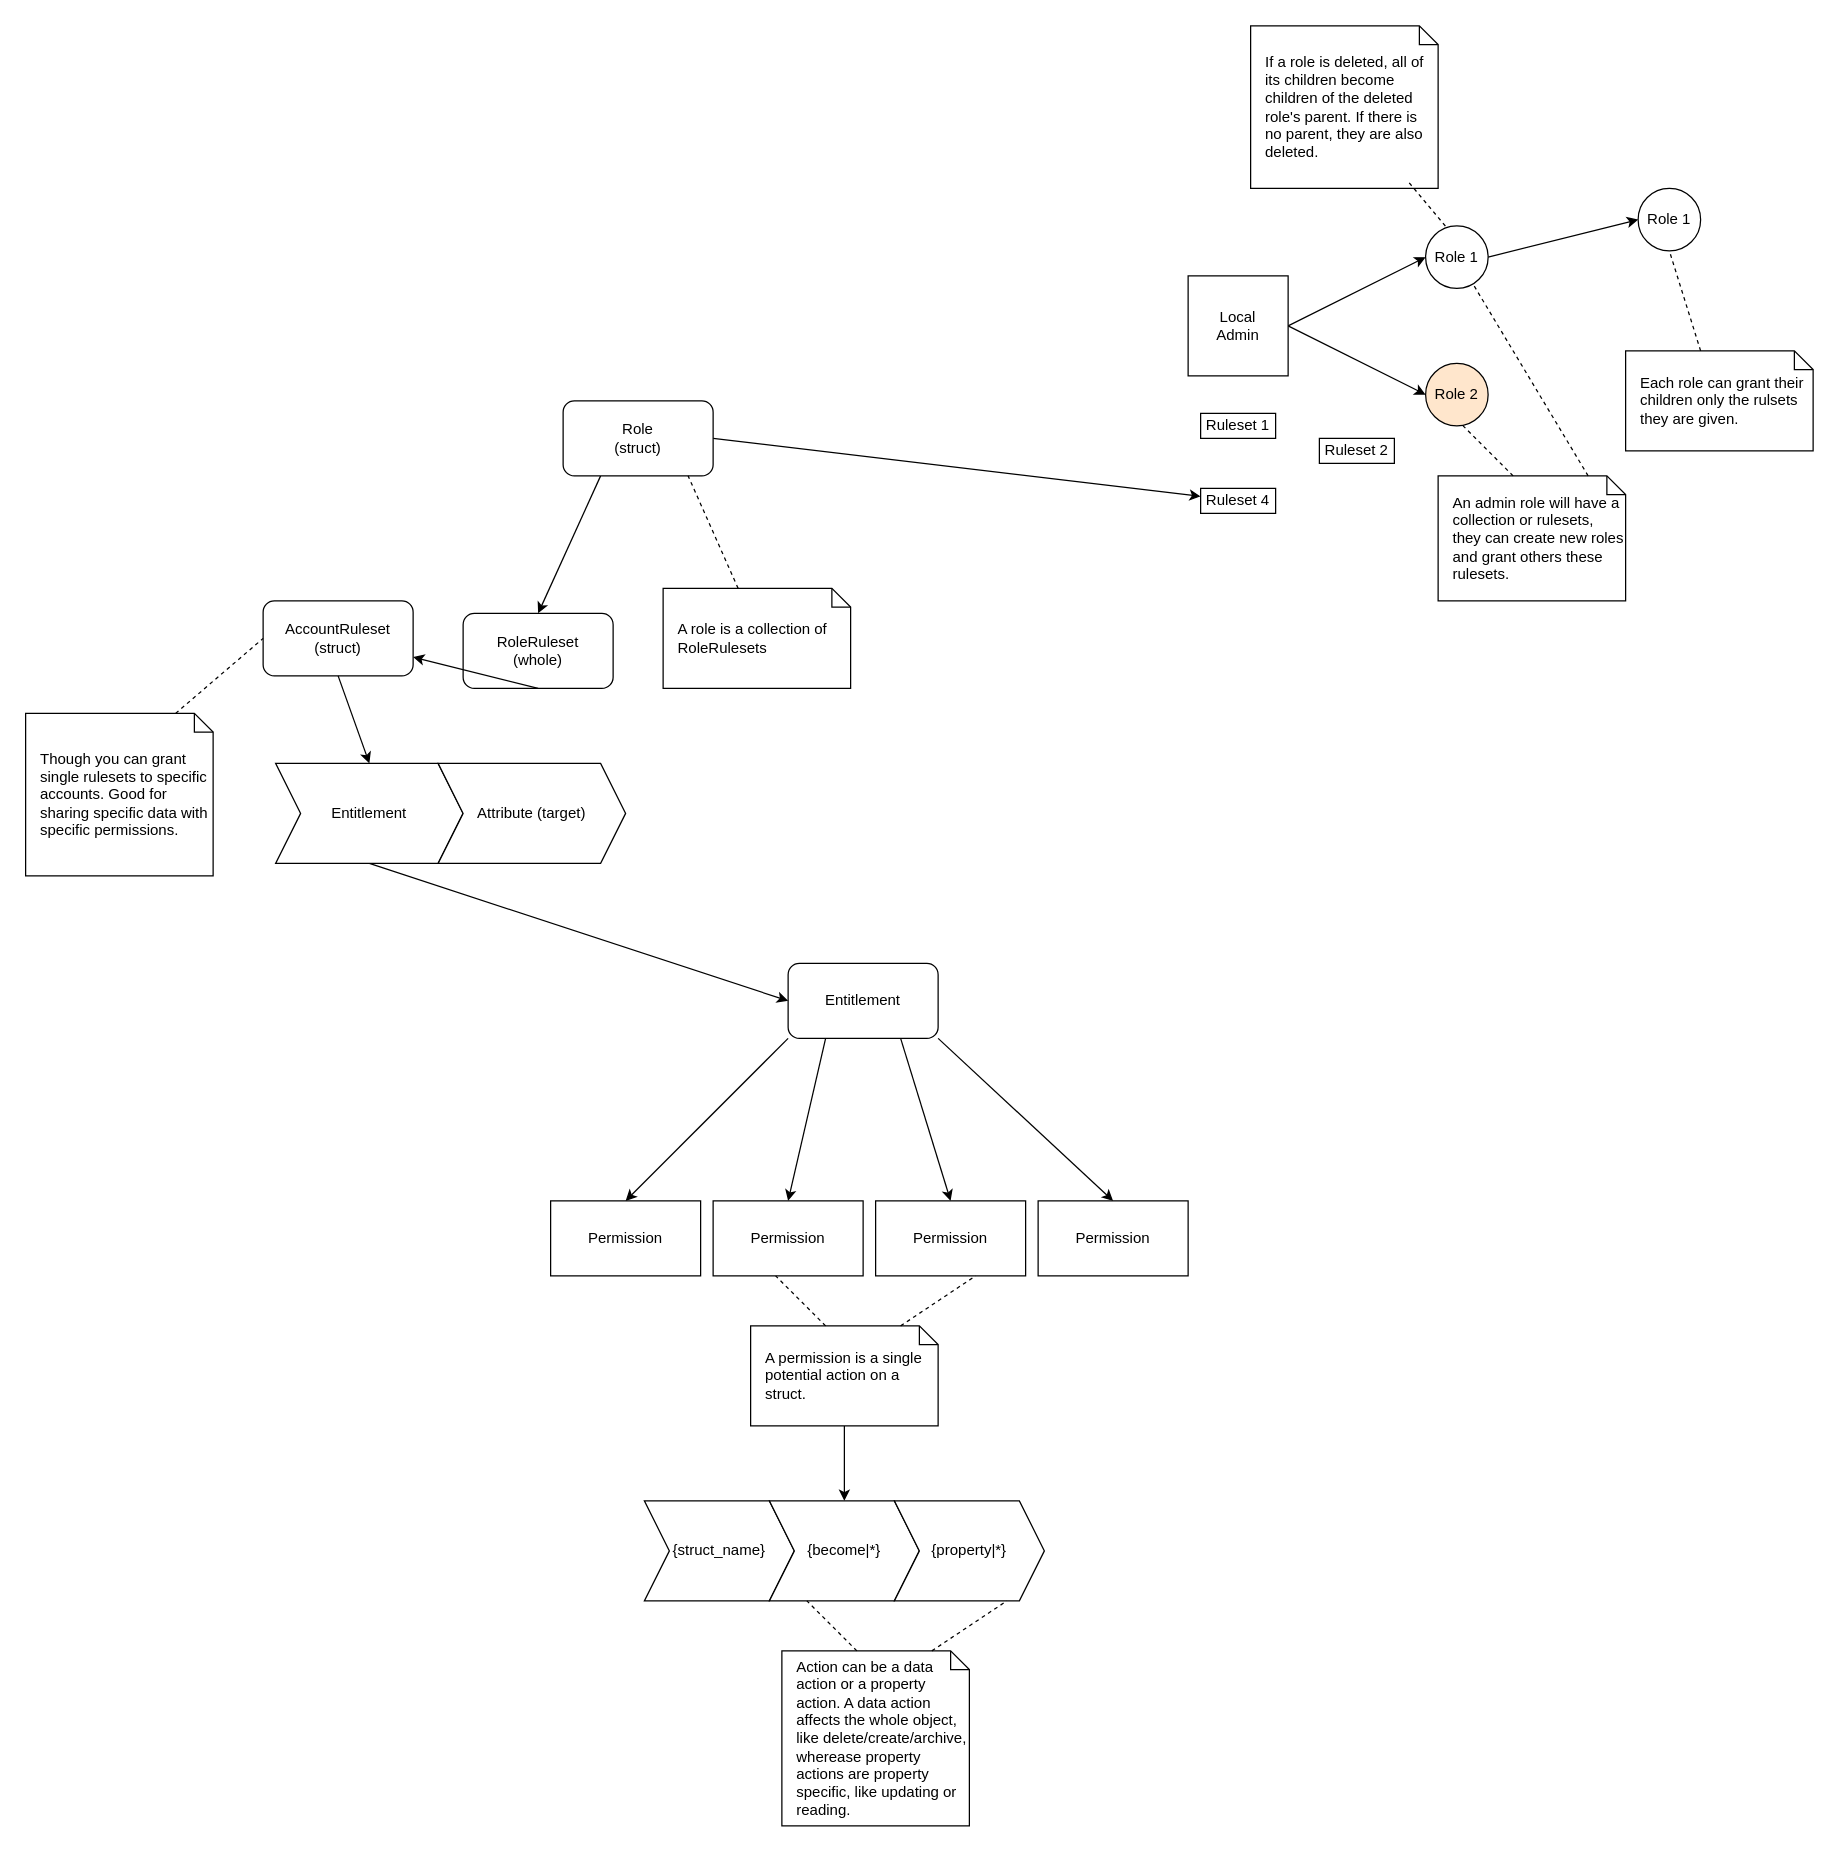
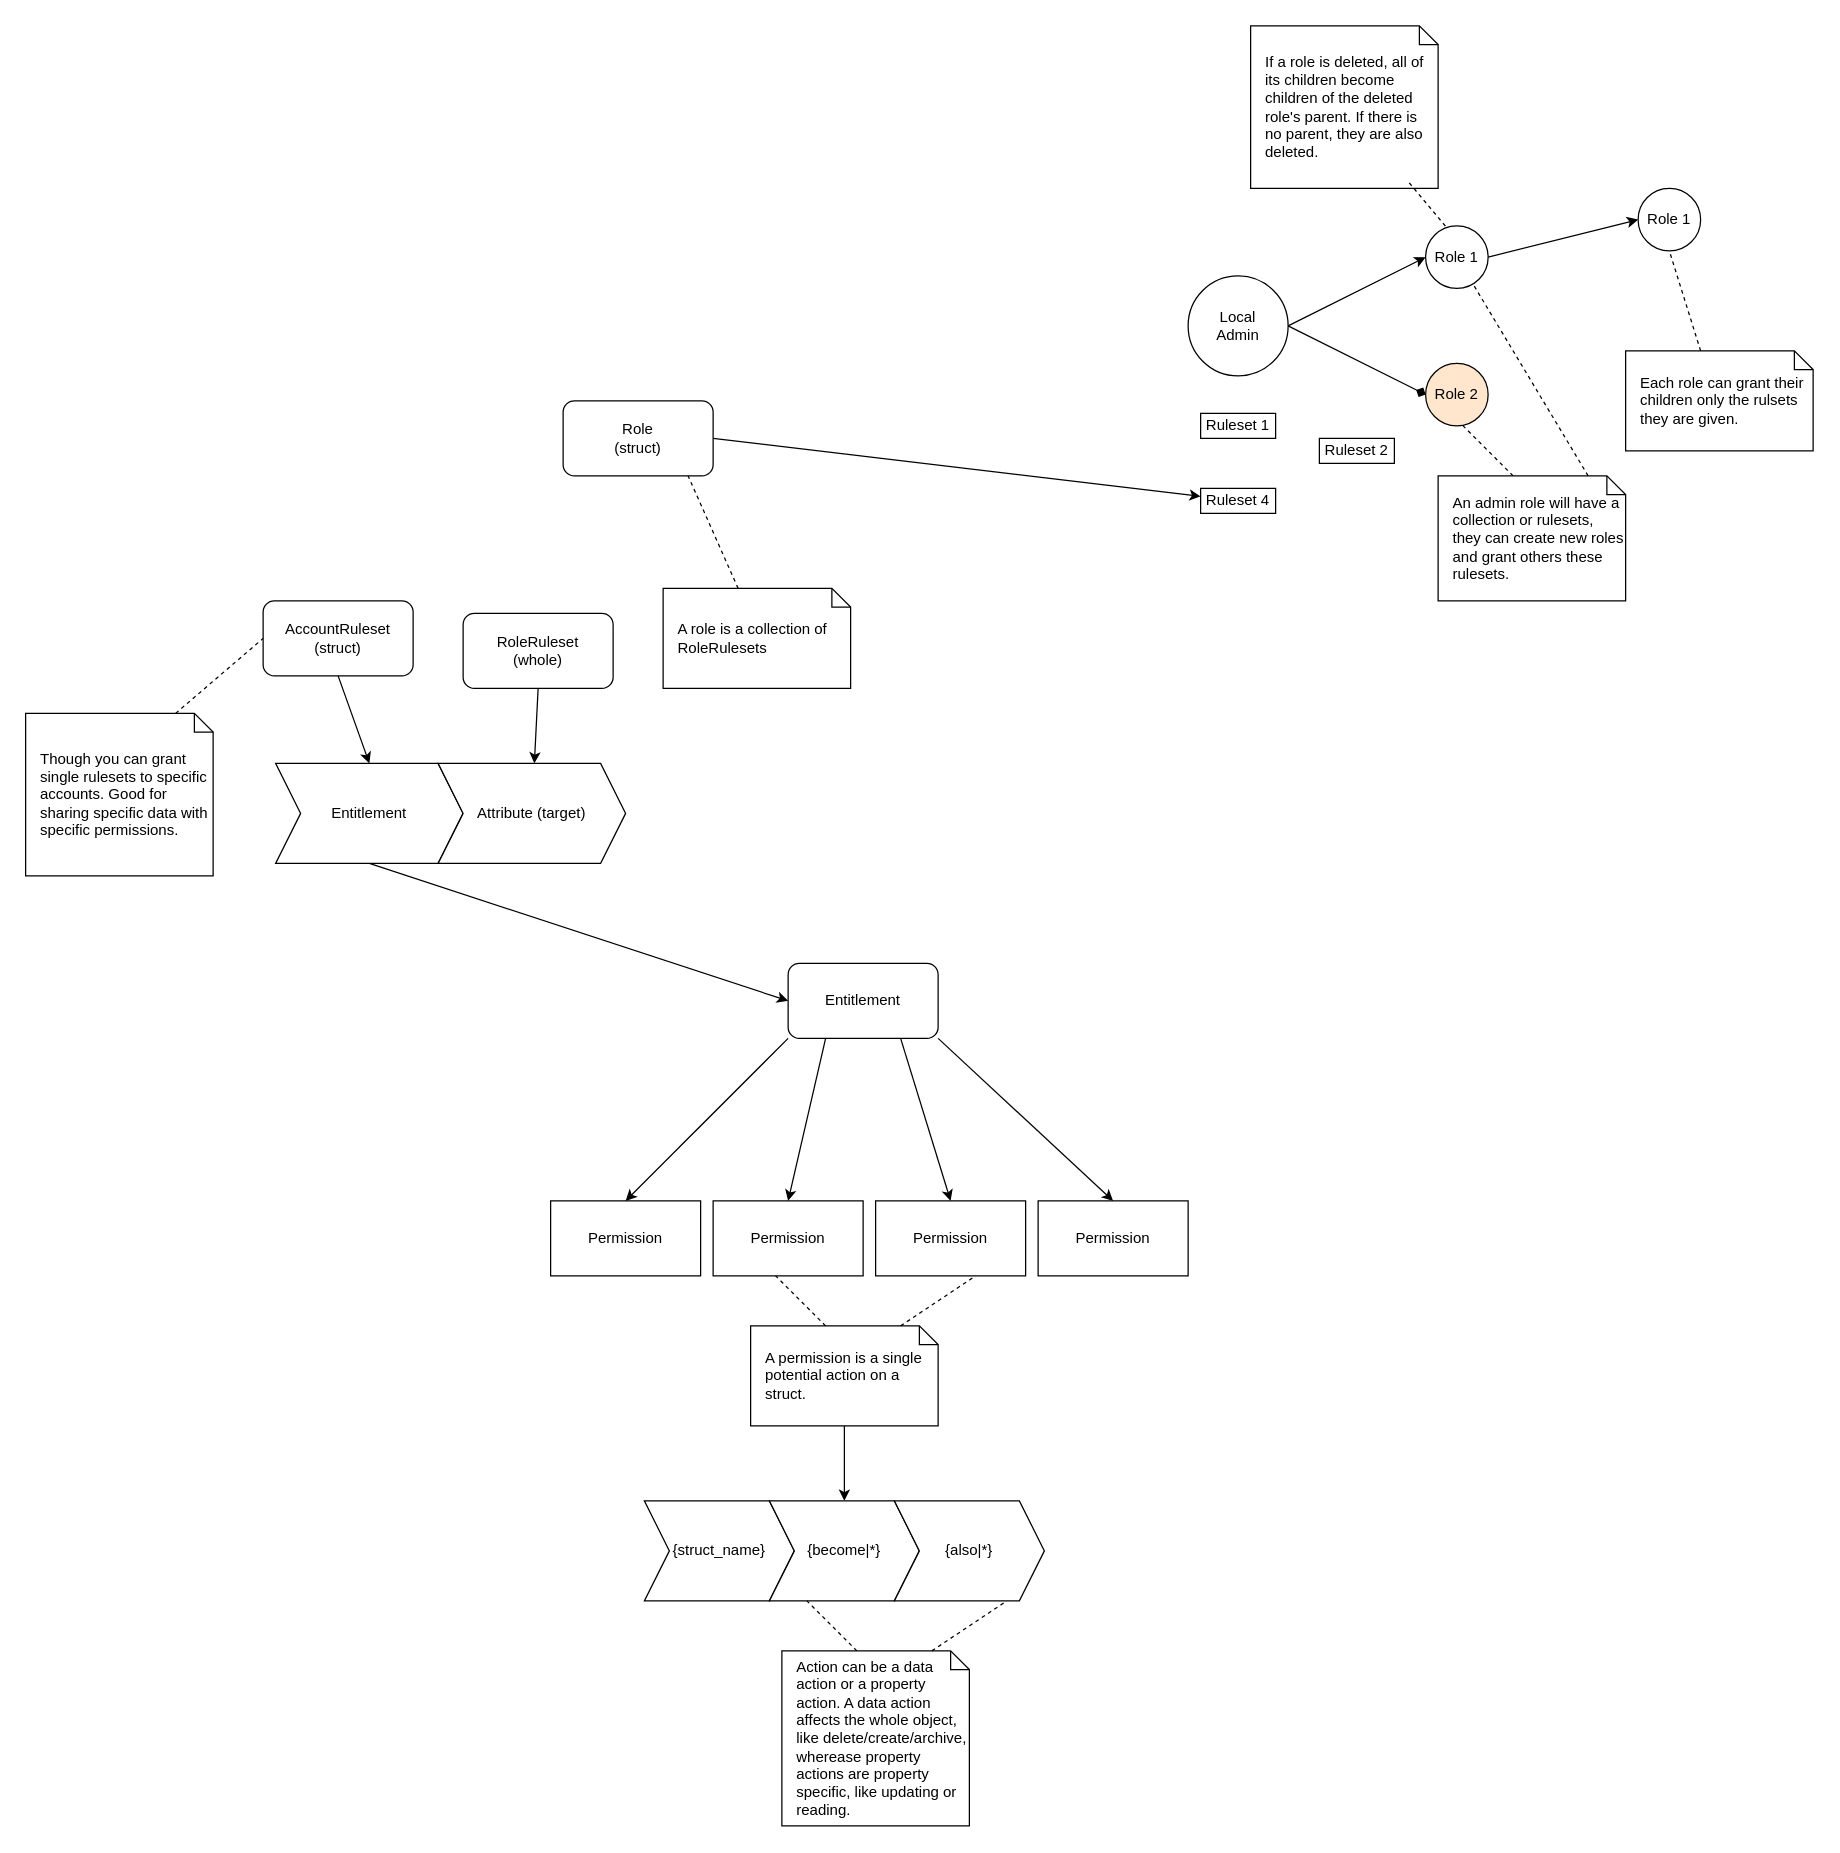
(1238, 326) -> (1238, 326)
(1417, 390) -> (1416, 390)
(571, 540) -> none
(479, 673) -> (536, 721)
(969, 1551) -> (969, 1551)
